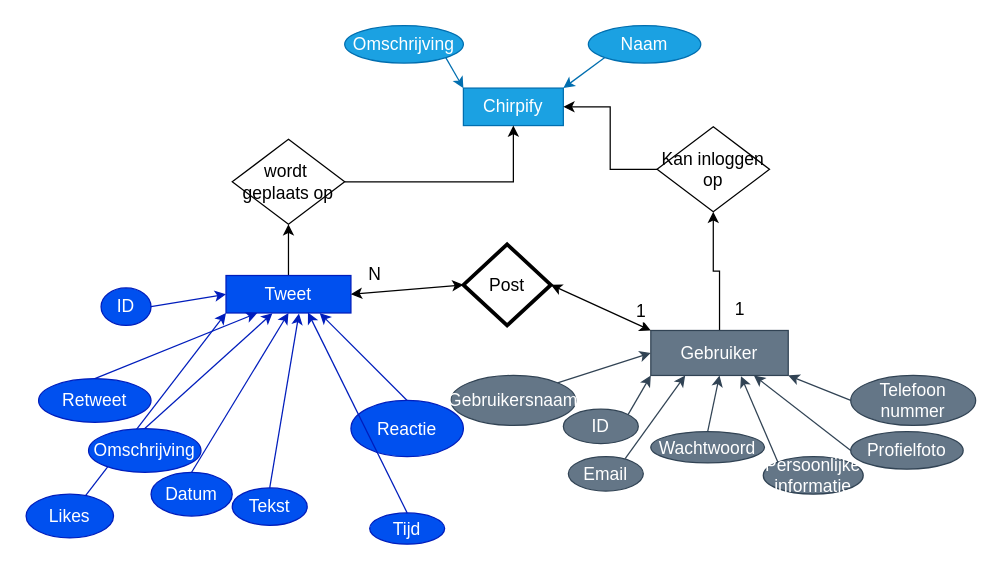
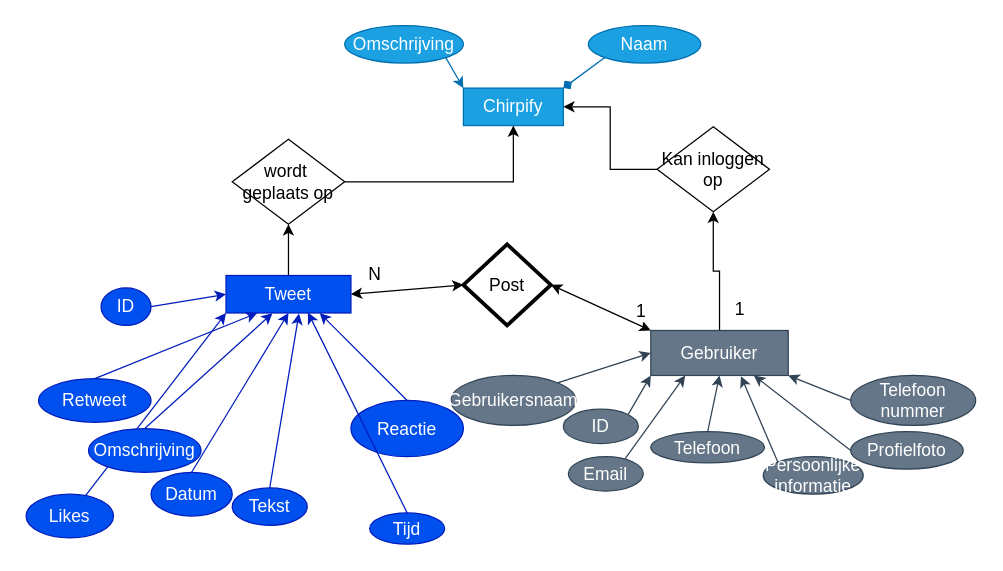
(571, 82) -> (572, 82)
(708, 448) -> (708, 448)
